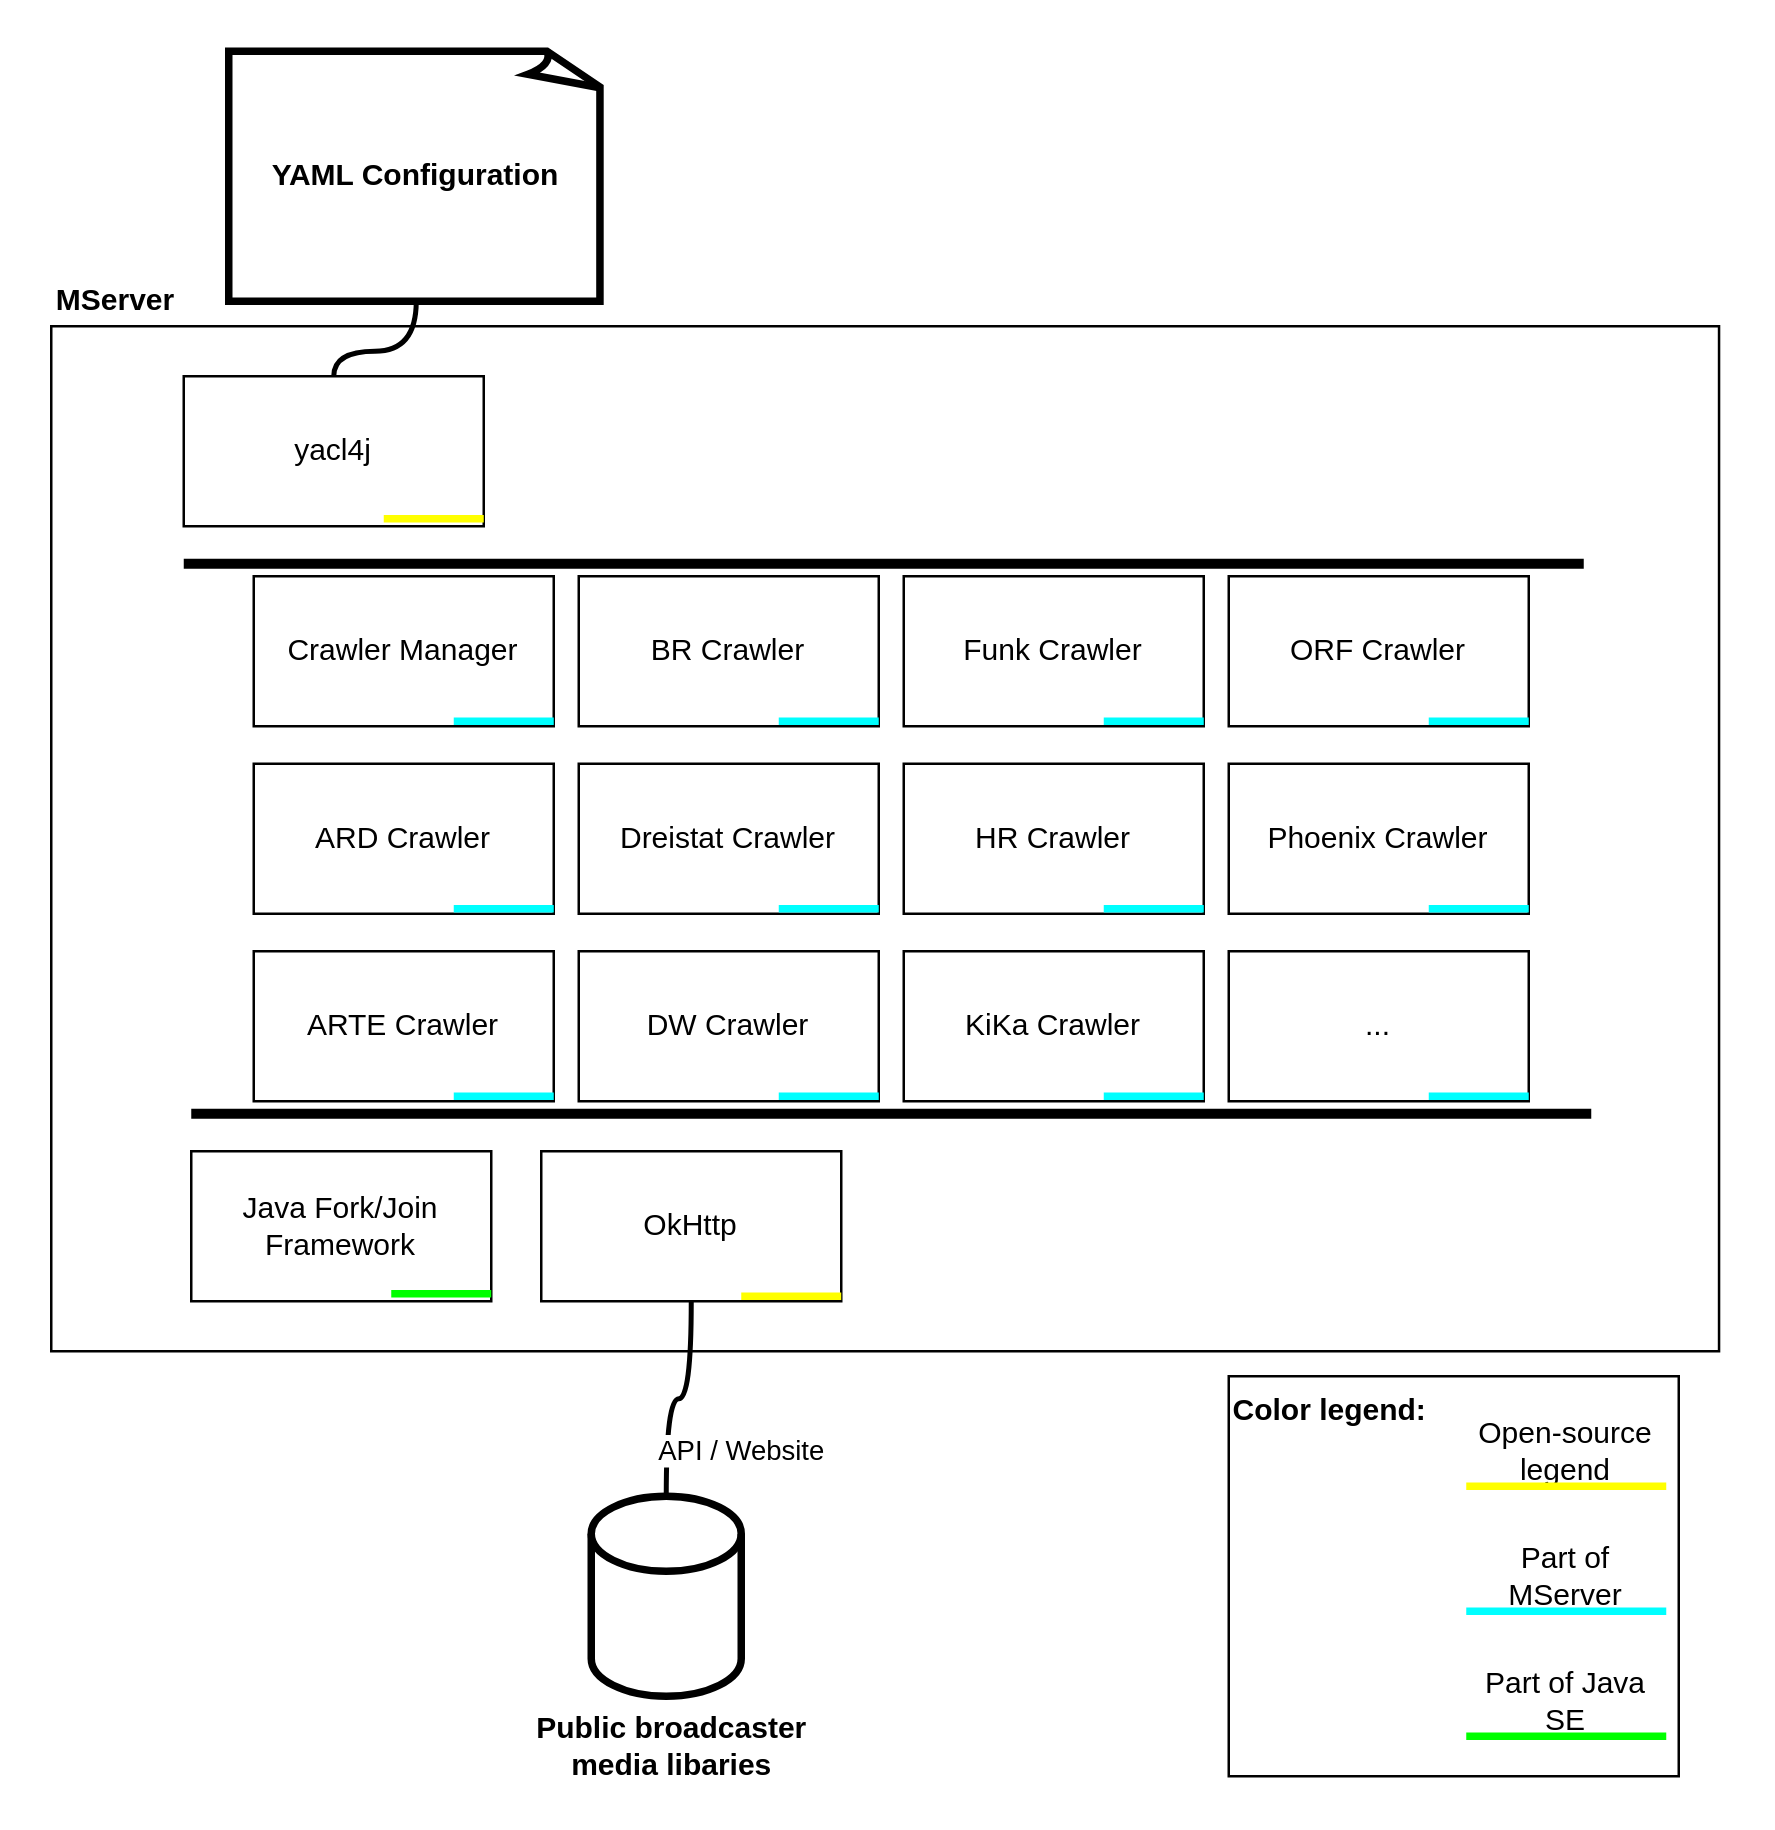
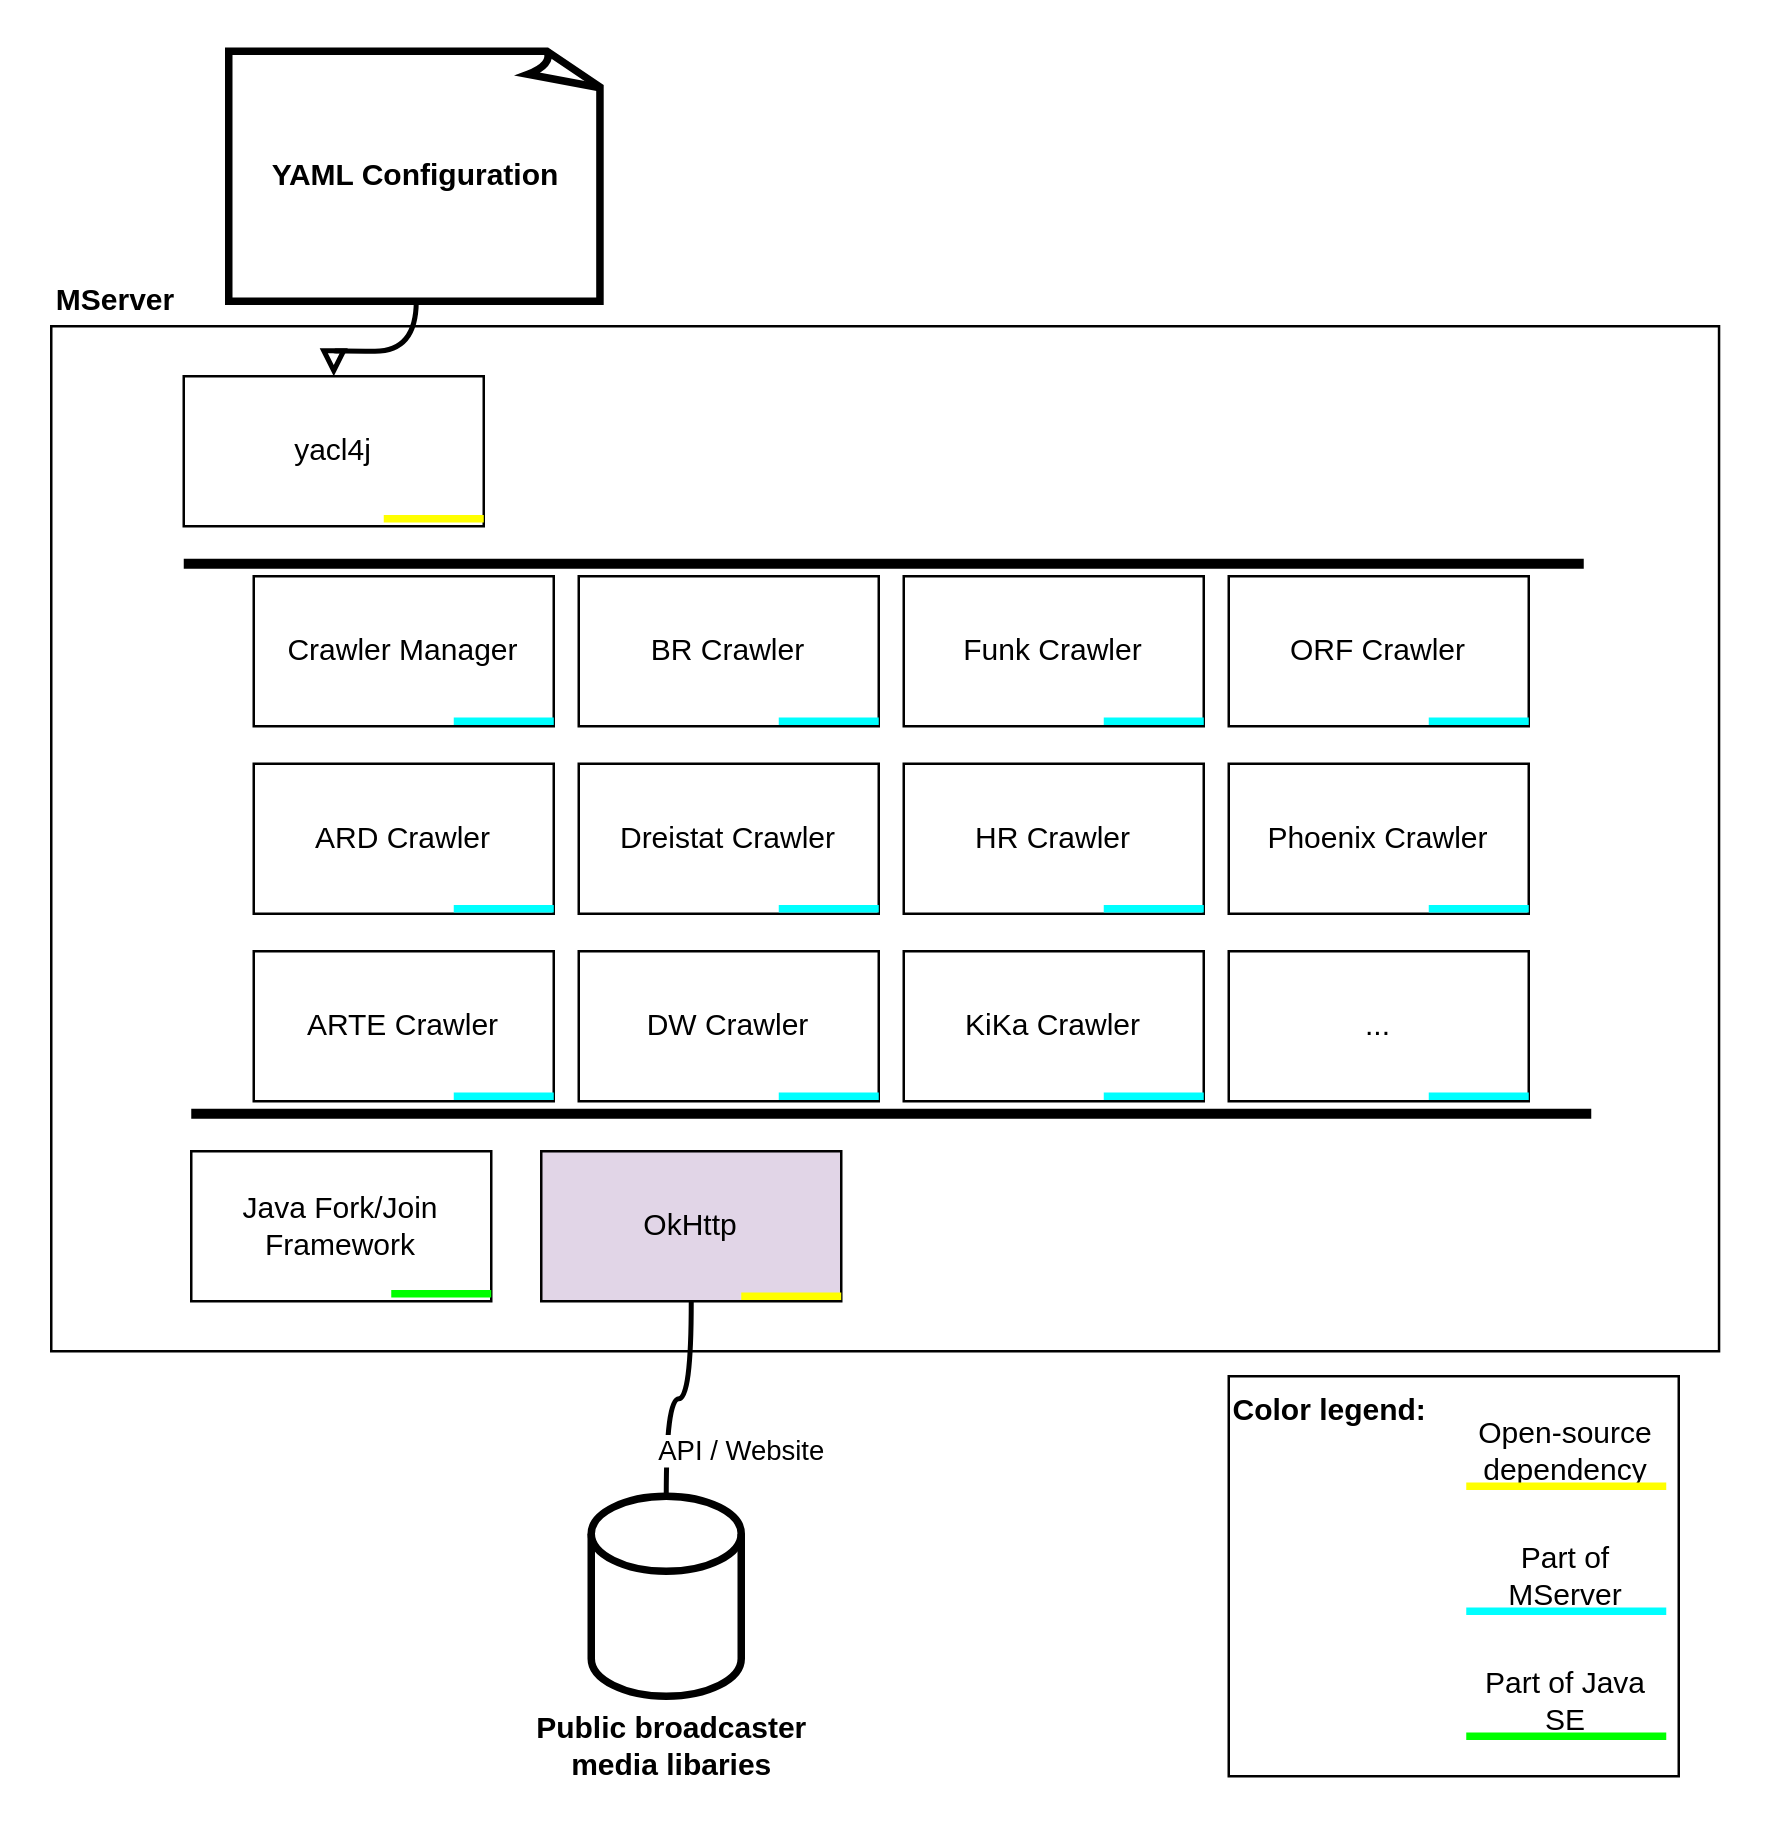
(344, 358) -> (350, 351)
(691, 1226) -> (691, 1226)
(1566, 1451) -> (1566, 1451)
